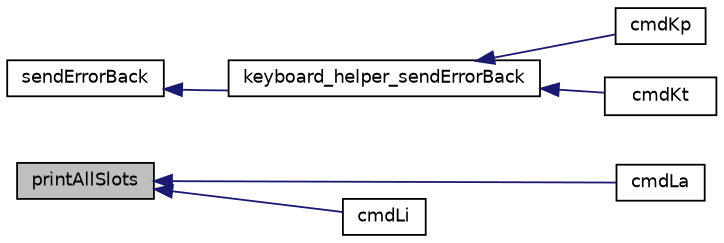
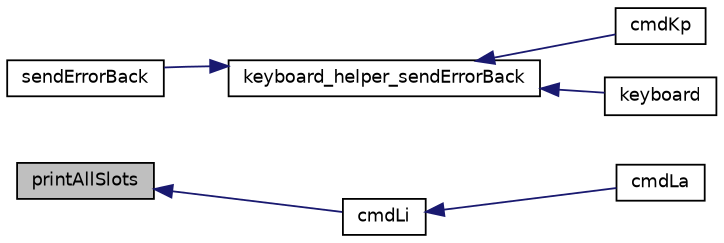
(205, 90) -> (187, 67)
(661, 96) -> (661, 96)
(394, 182) -> (530, 199)
